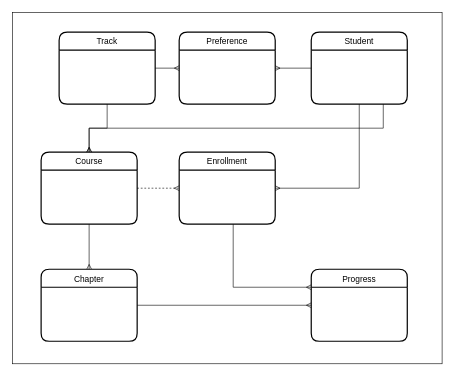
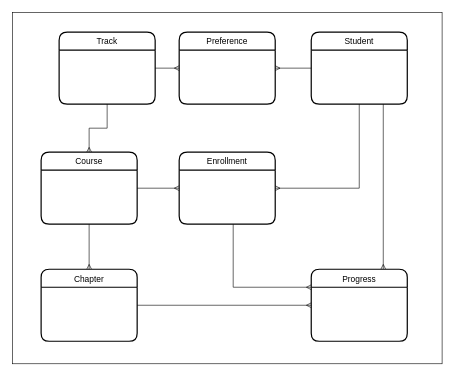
(247, 128) -> (383, 197)
(158, 188) -> (158, 188)
